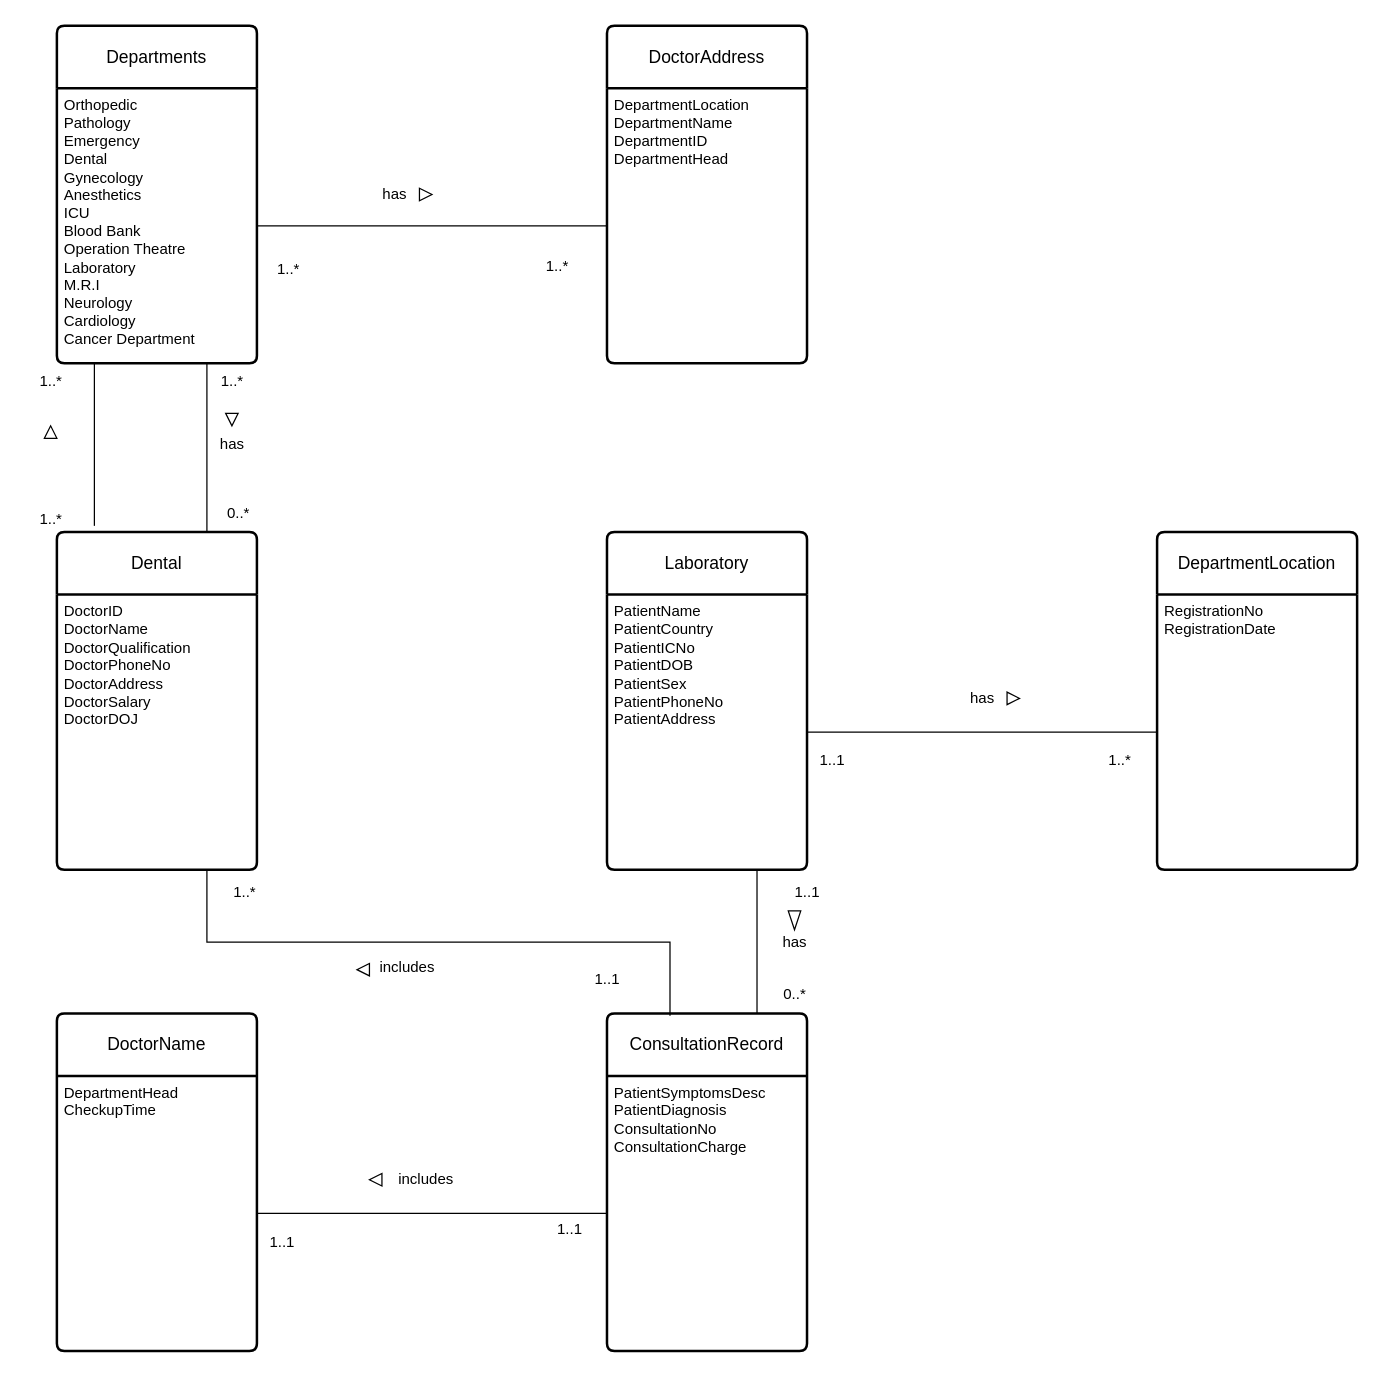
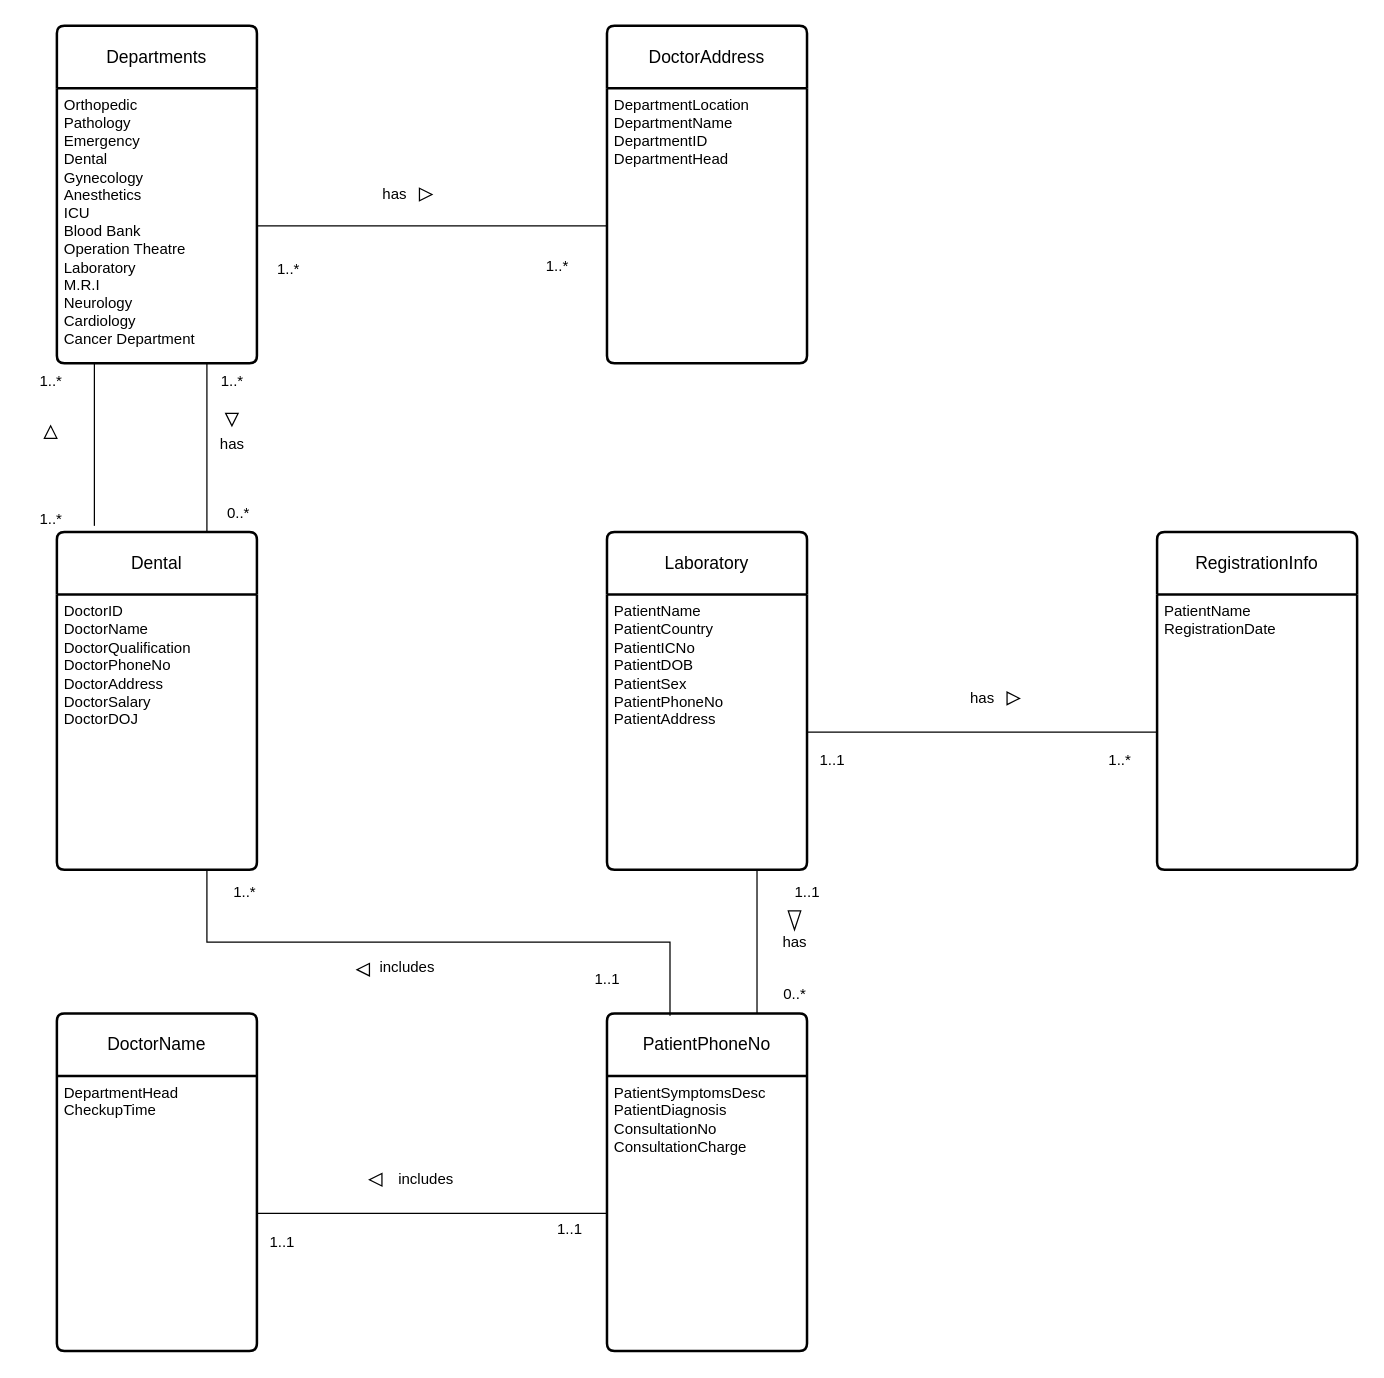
(1257, 563) -> (1257, 563)
(1228, 621) -> (1228, 621)
(707, 1044) -> (707, 1044)
